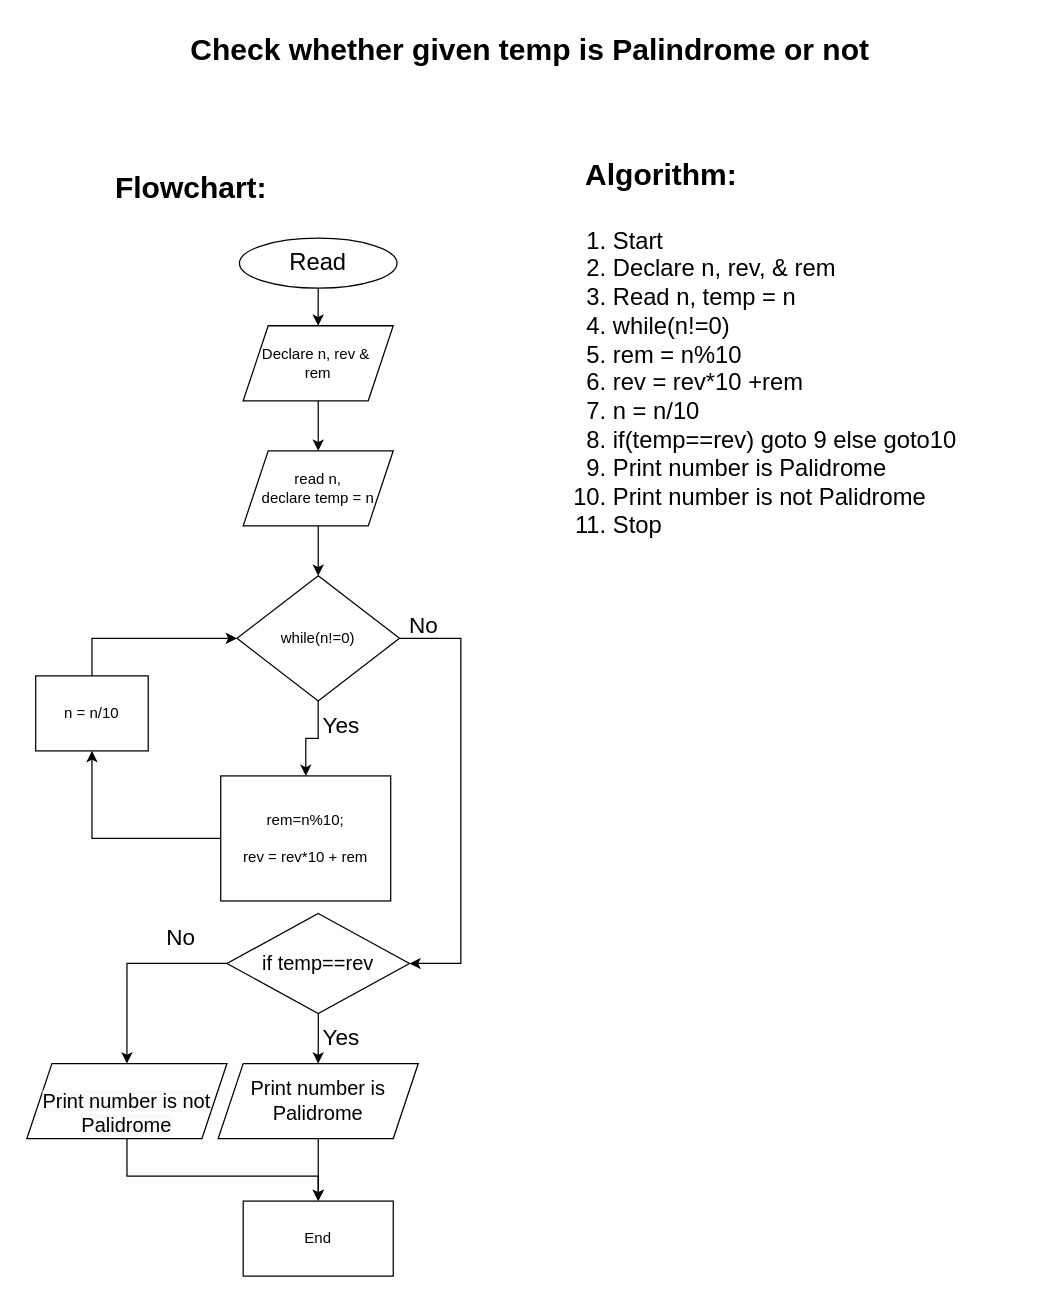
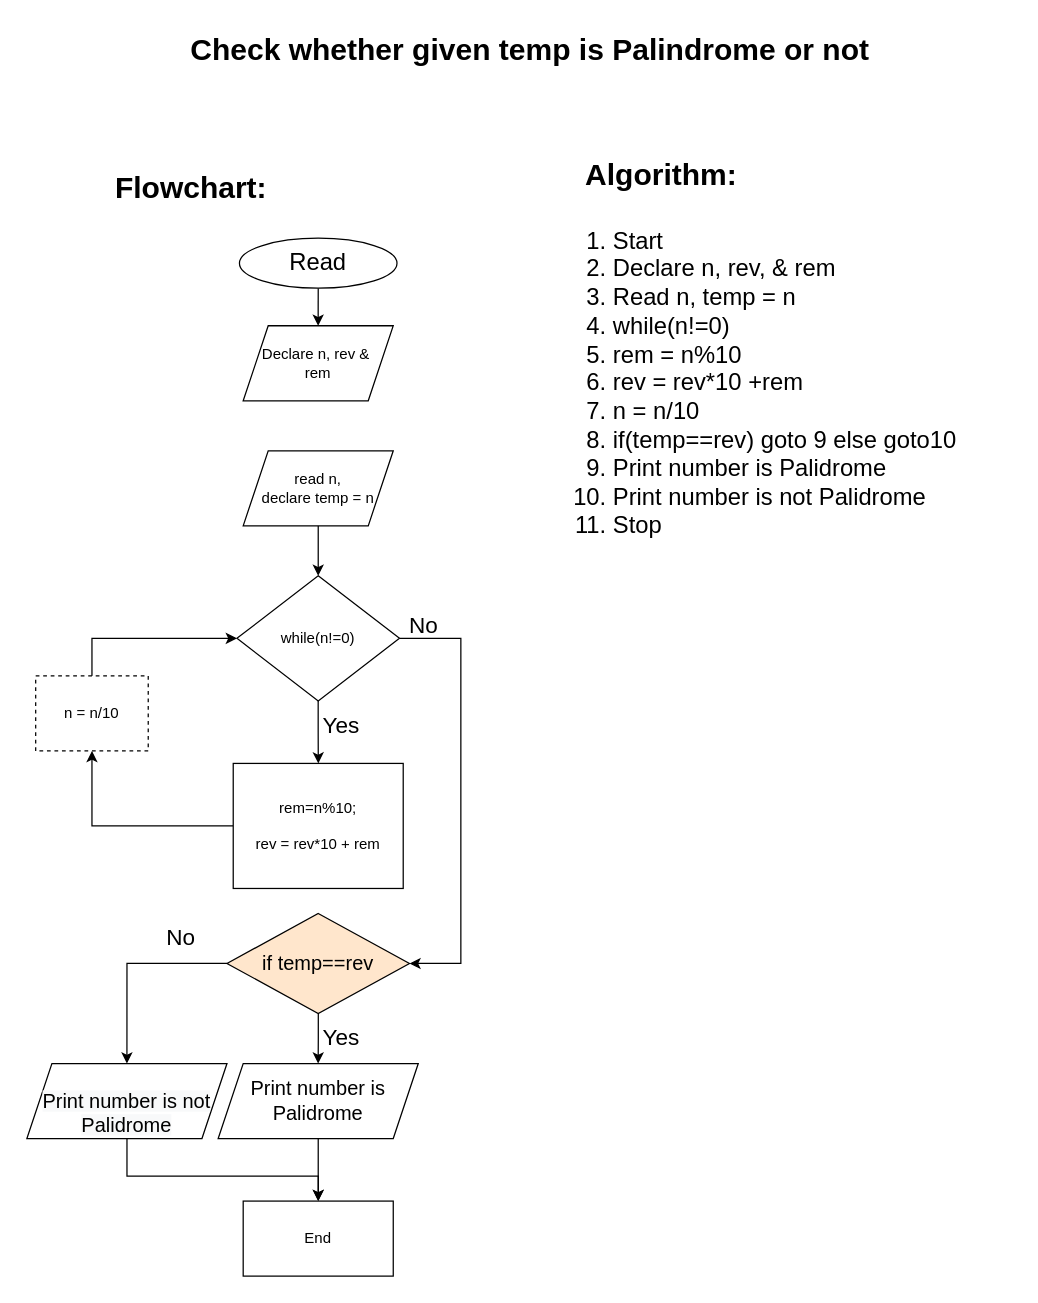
(318, 422) -> none
(92, 713) -> (92, 713)
(306, 838) -> (318, 826)
(318, 963) -> (318, 963)
